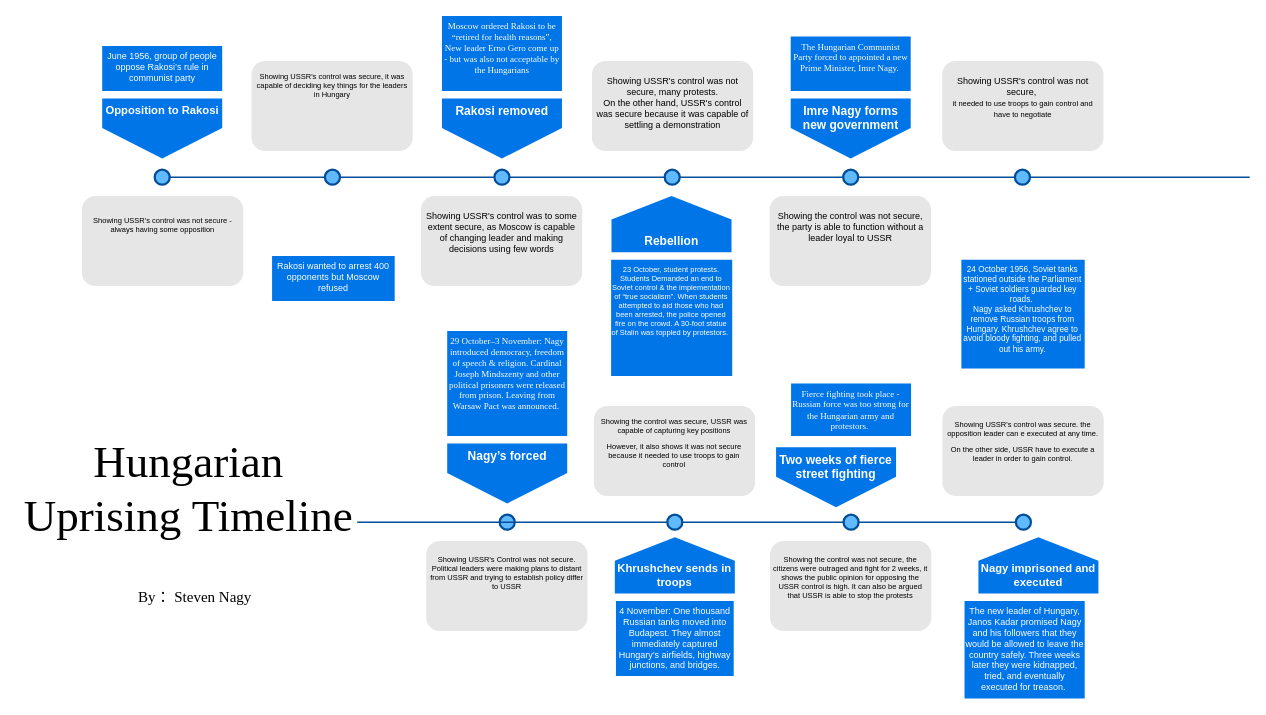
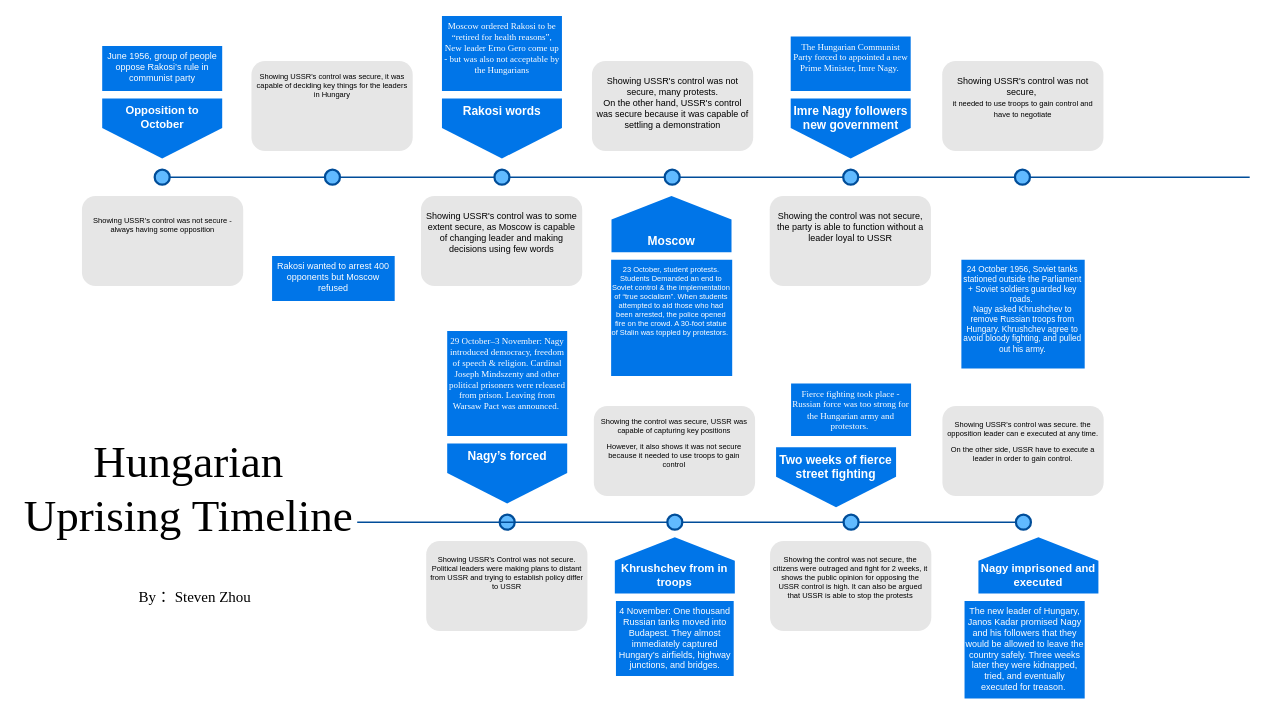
(162, 111) -> (162, 117)
(502, 111) -> (502, 111)
(851, 117) -> (851, 117)
(672, 240) -> (672, 240)
(675, 575) -> (675, 575)
(195, 586) -> (195, 586)
